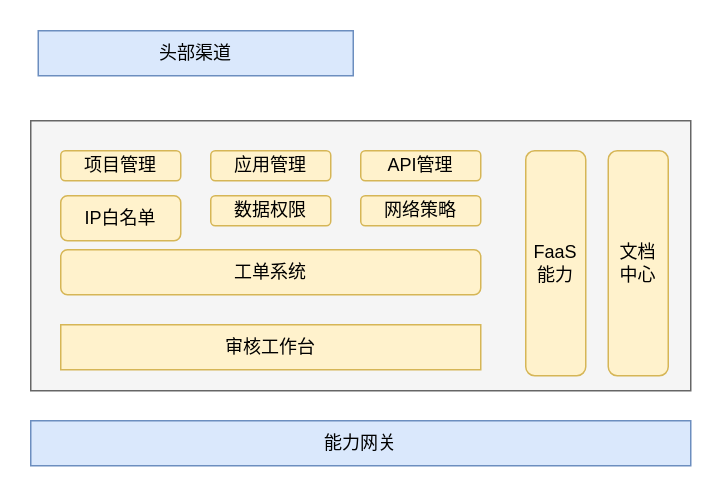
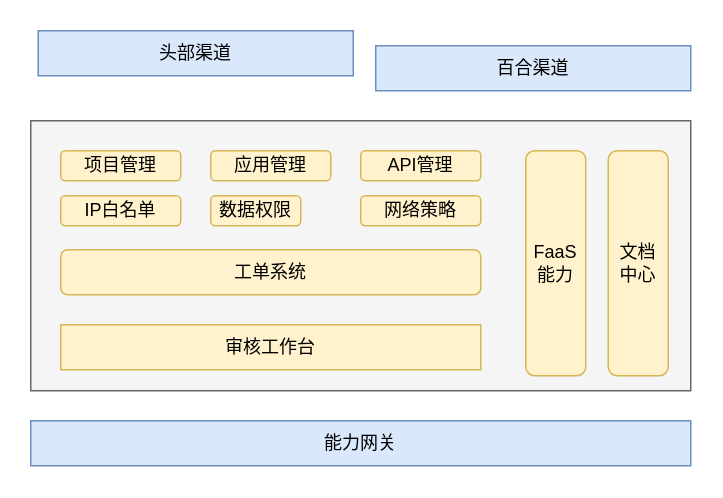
none -> (533, 68)
(271, 211) -> (256, 211)
(121, 218) -> (121, 211)
